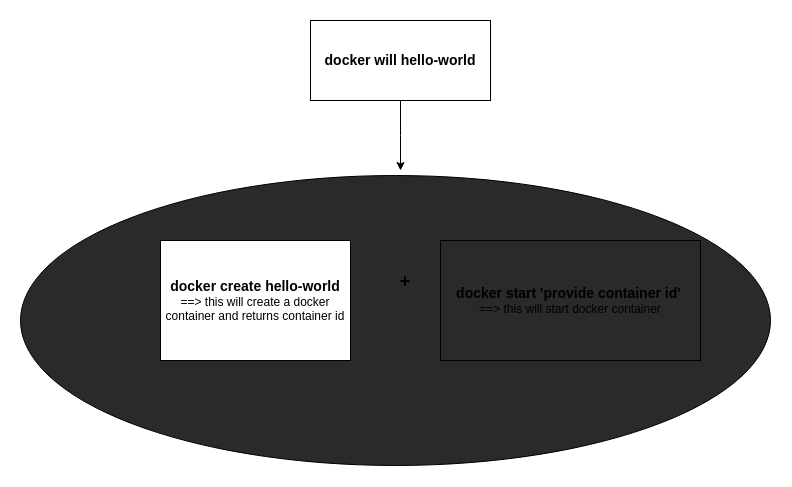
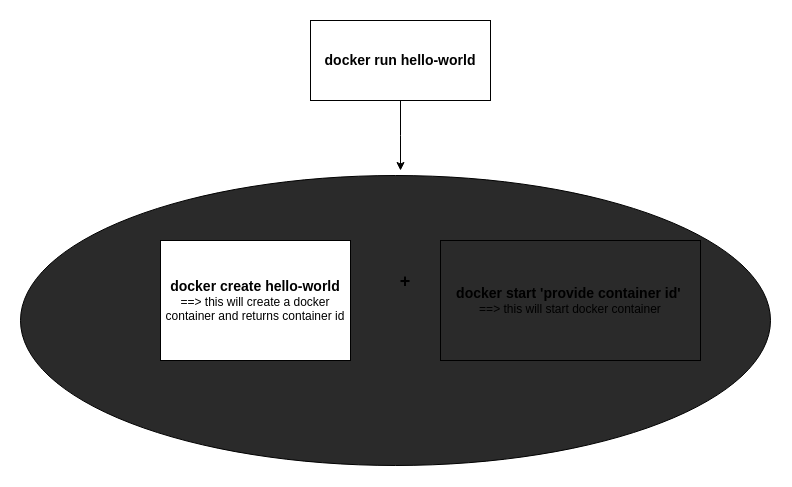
(401, 61) -> (401, 61)
